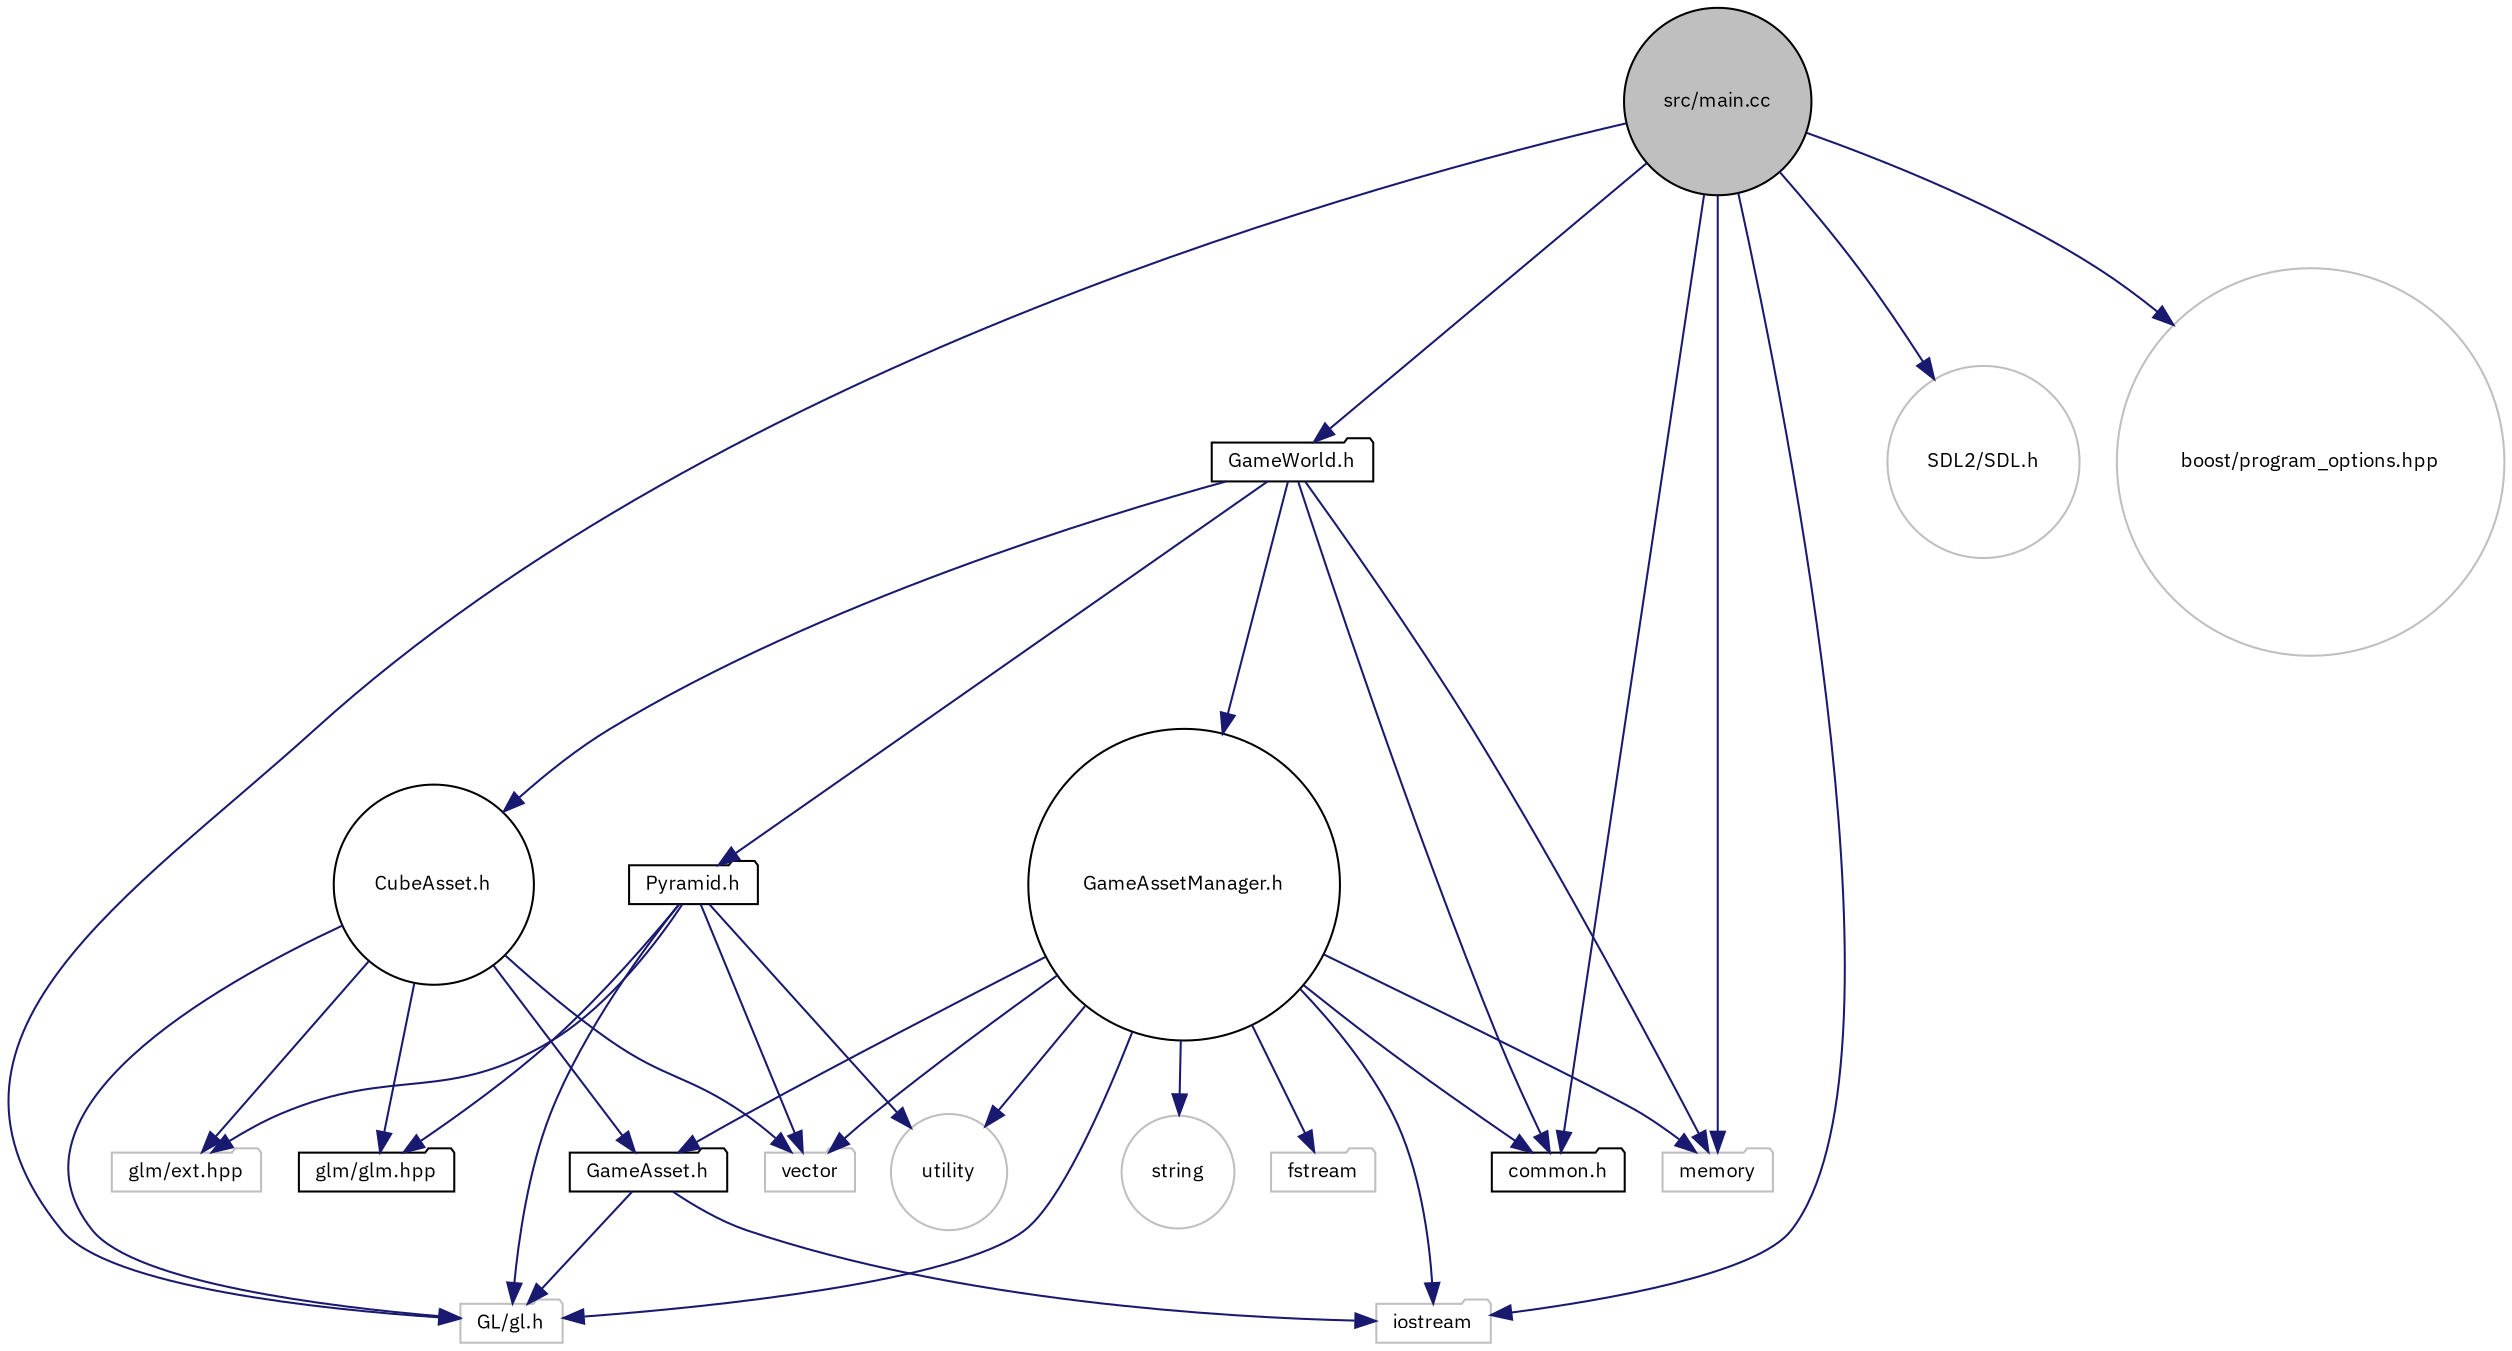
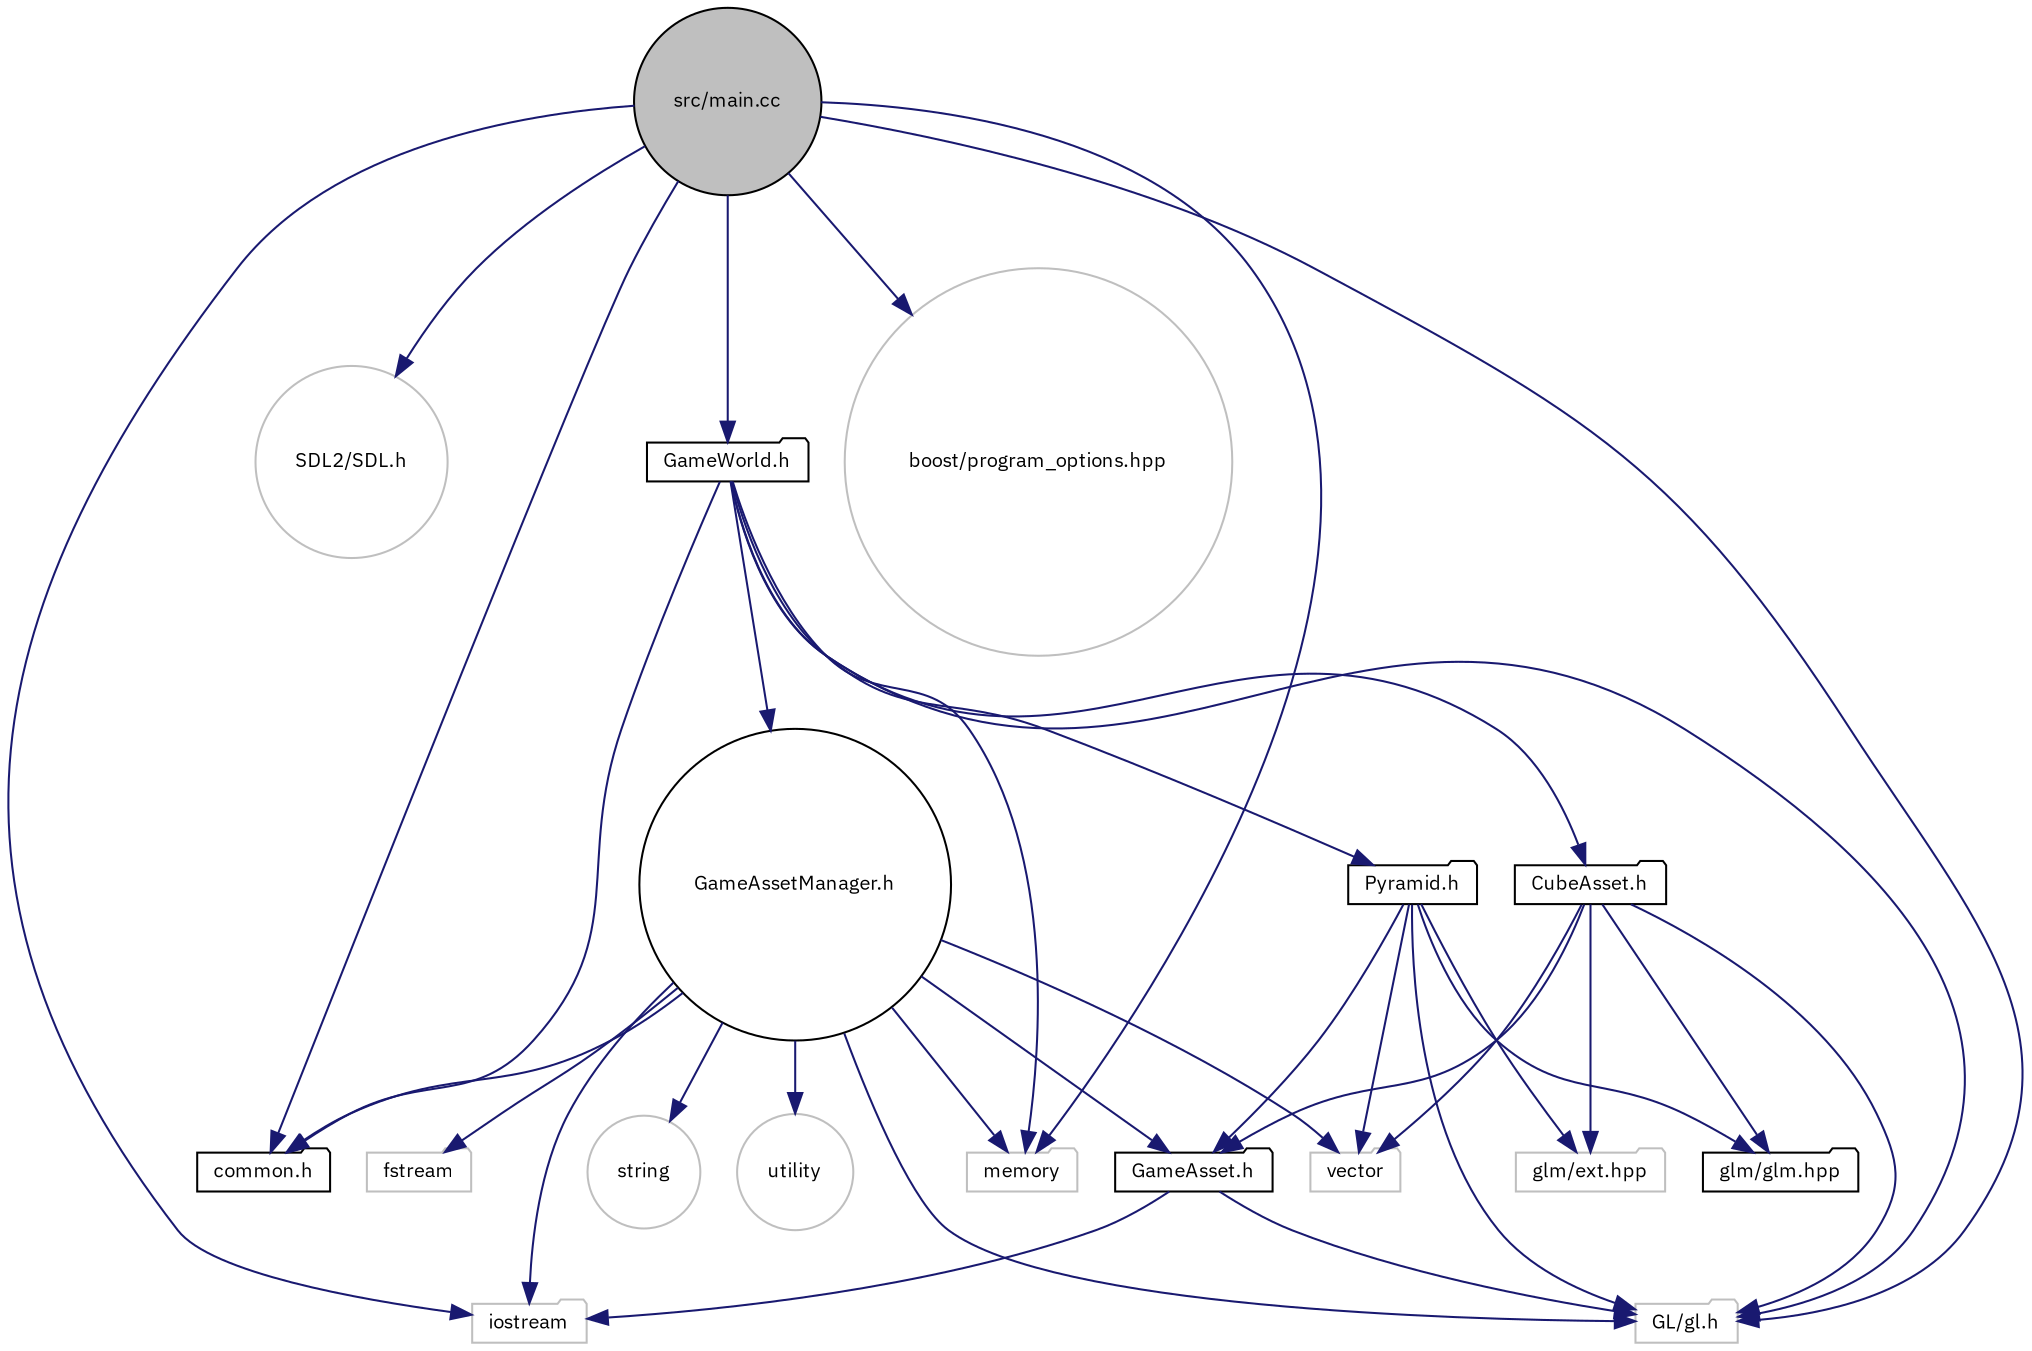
none -> (1553, 674)
(434, 885) -> (1590, 885)
(803, 1008) -> (1327, 1029)
